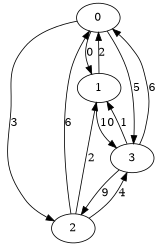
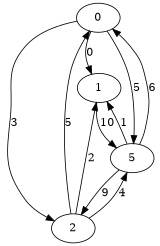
(99, 57) -> none
(68, 123) -> (68, 123)
(132, 158) -> (132, 158)
